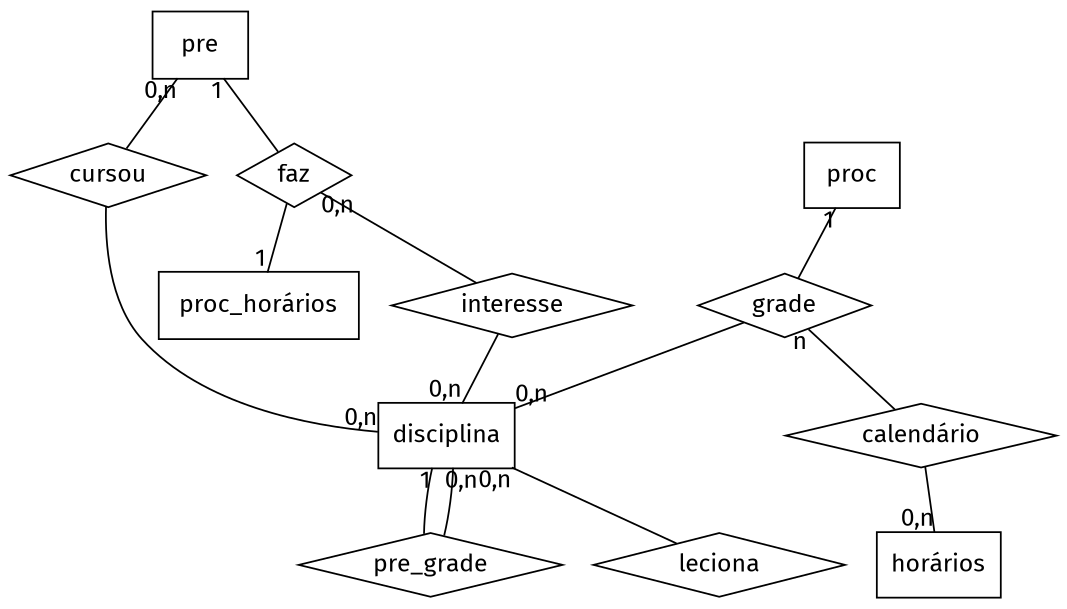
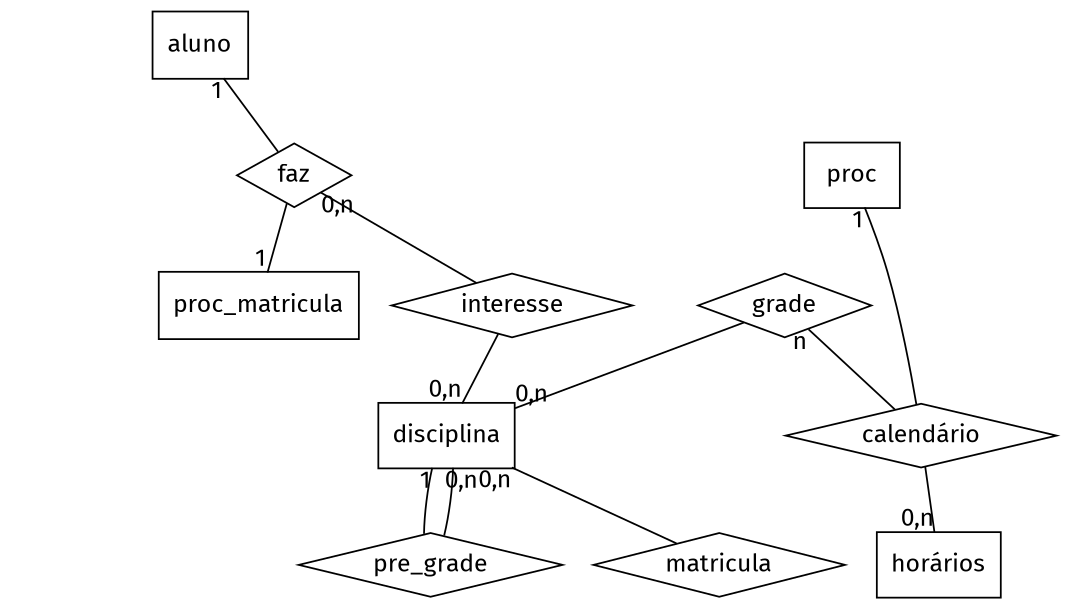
(200, 45) -> (200, 45)
(108, 175) -> none
(817, 243) -> (896, 305)
(259, 305) -> (259, 305)
(719, 565) -> (719, 565)
